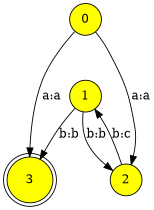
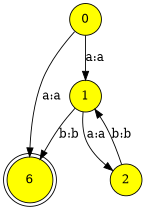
(127, 91) -> (86, 53)
(97, 134) -> (97, 134)
(122, 134) -> (122, 134)
(30, 180) -> (30, 180)
